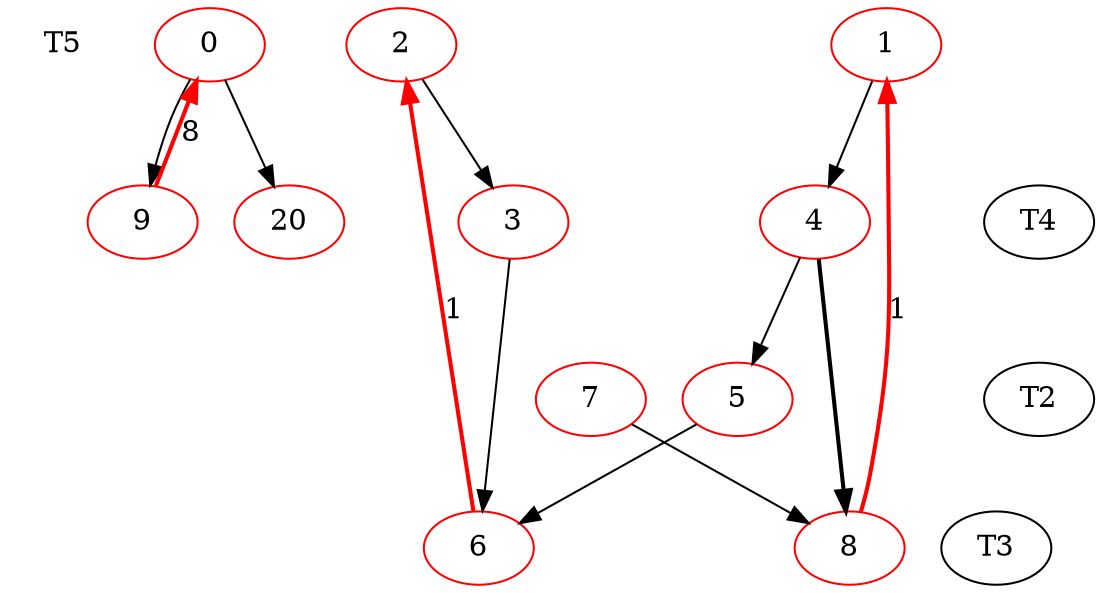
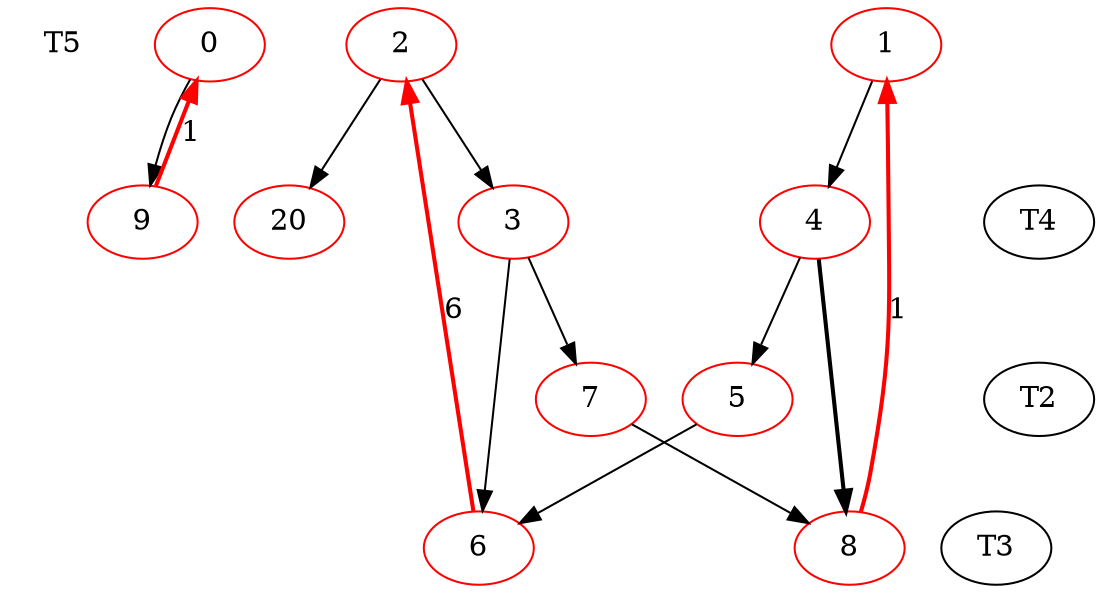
(245, 124) -> (351, 125)
(192, 133) -> (192, 133)
none -> (548, 301)
(454, 311) -> (454, 311)
